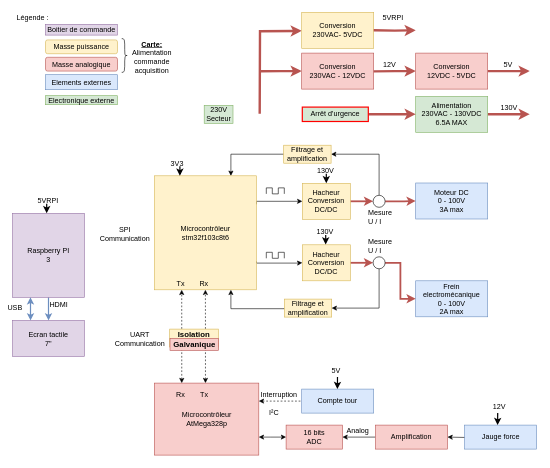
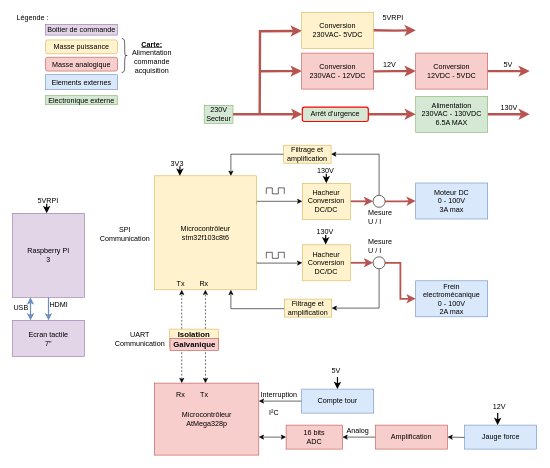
none -> (264, 114)
(335, 114) -> (335, 114)
(18, 308) -> (24, 308)
(281, 401) -> (281, 401)
